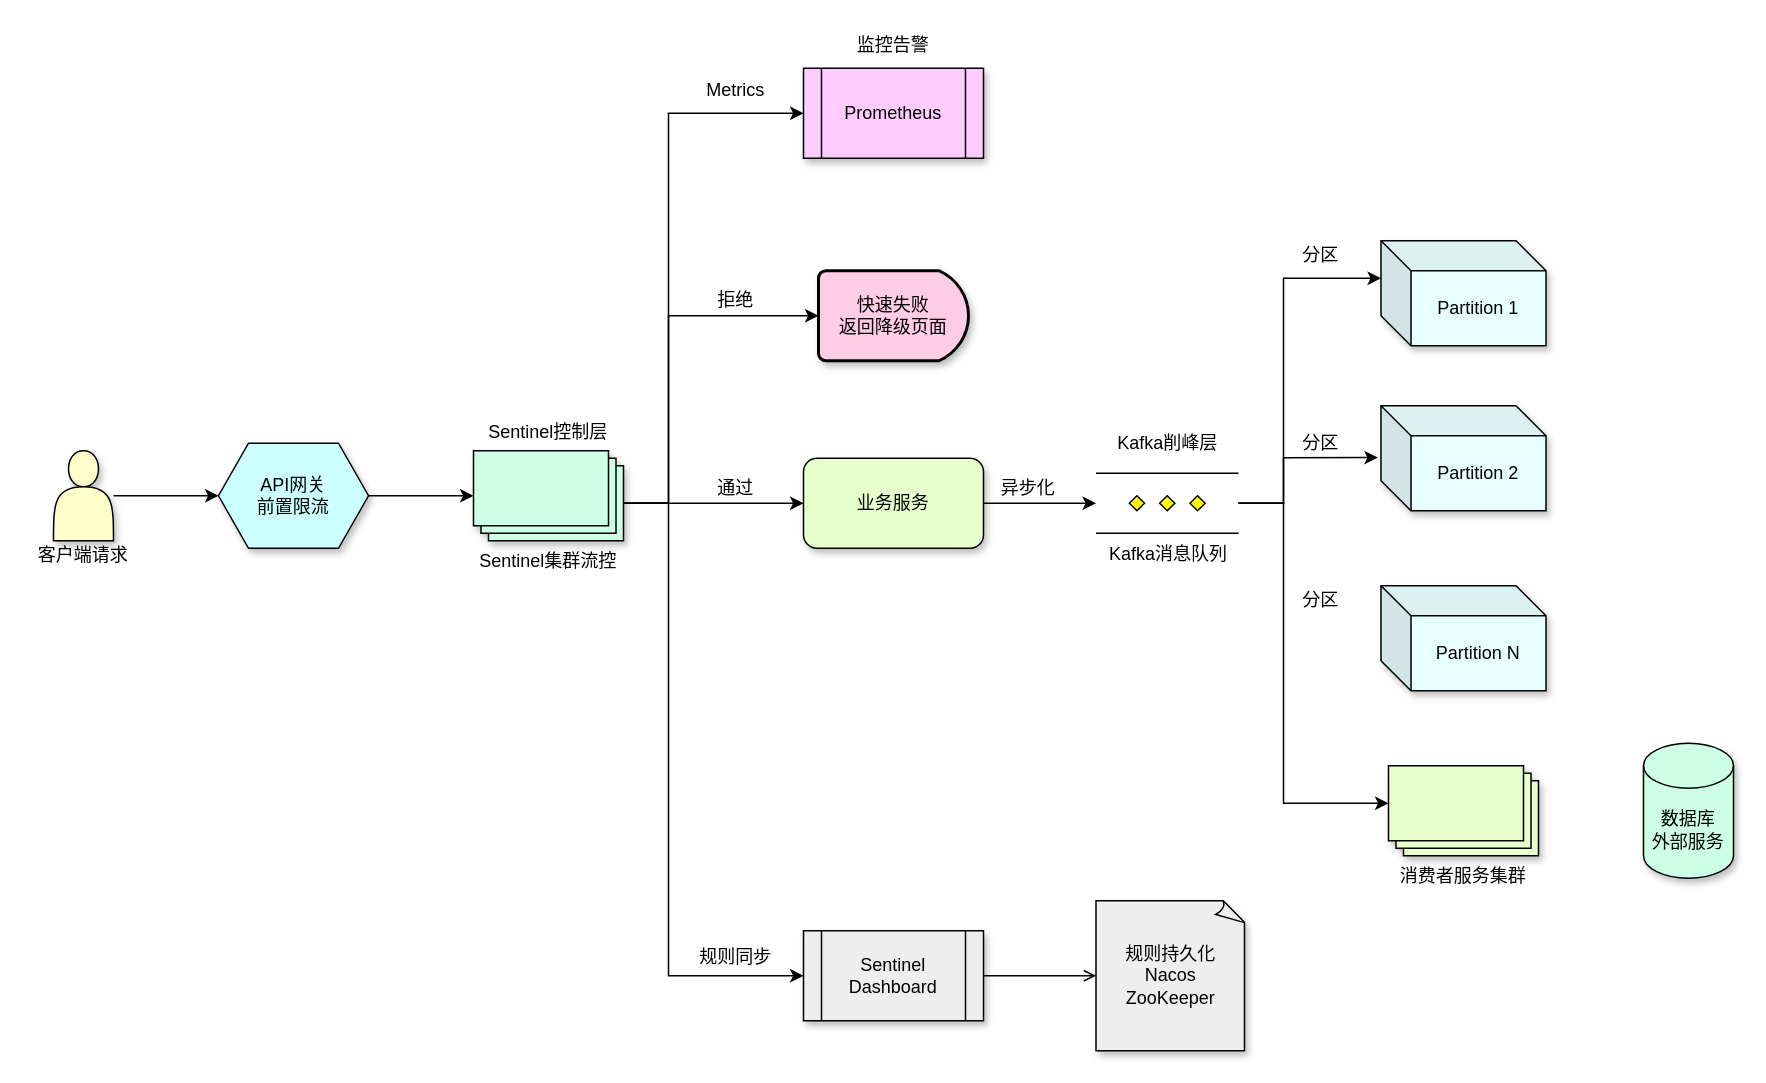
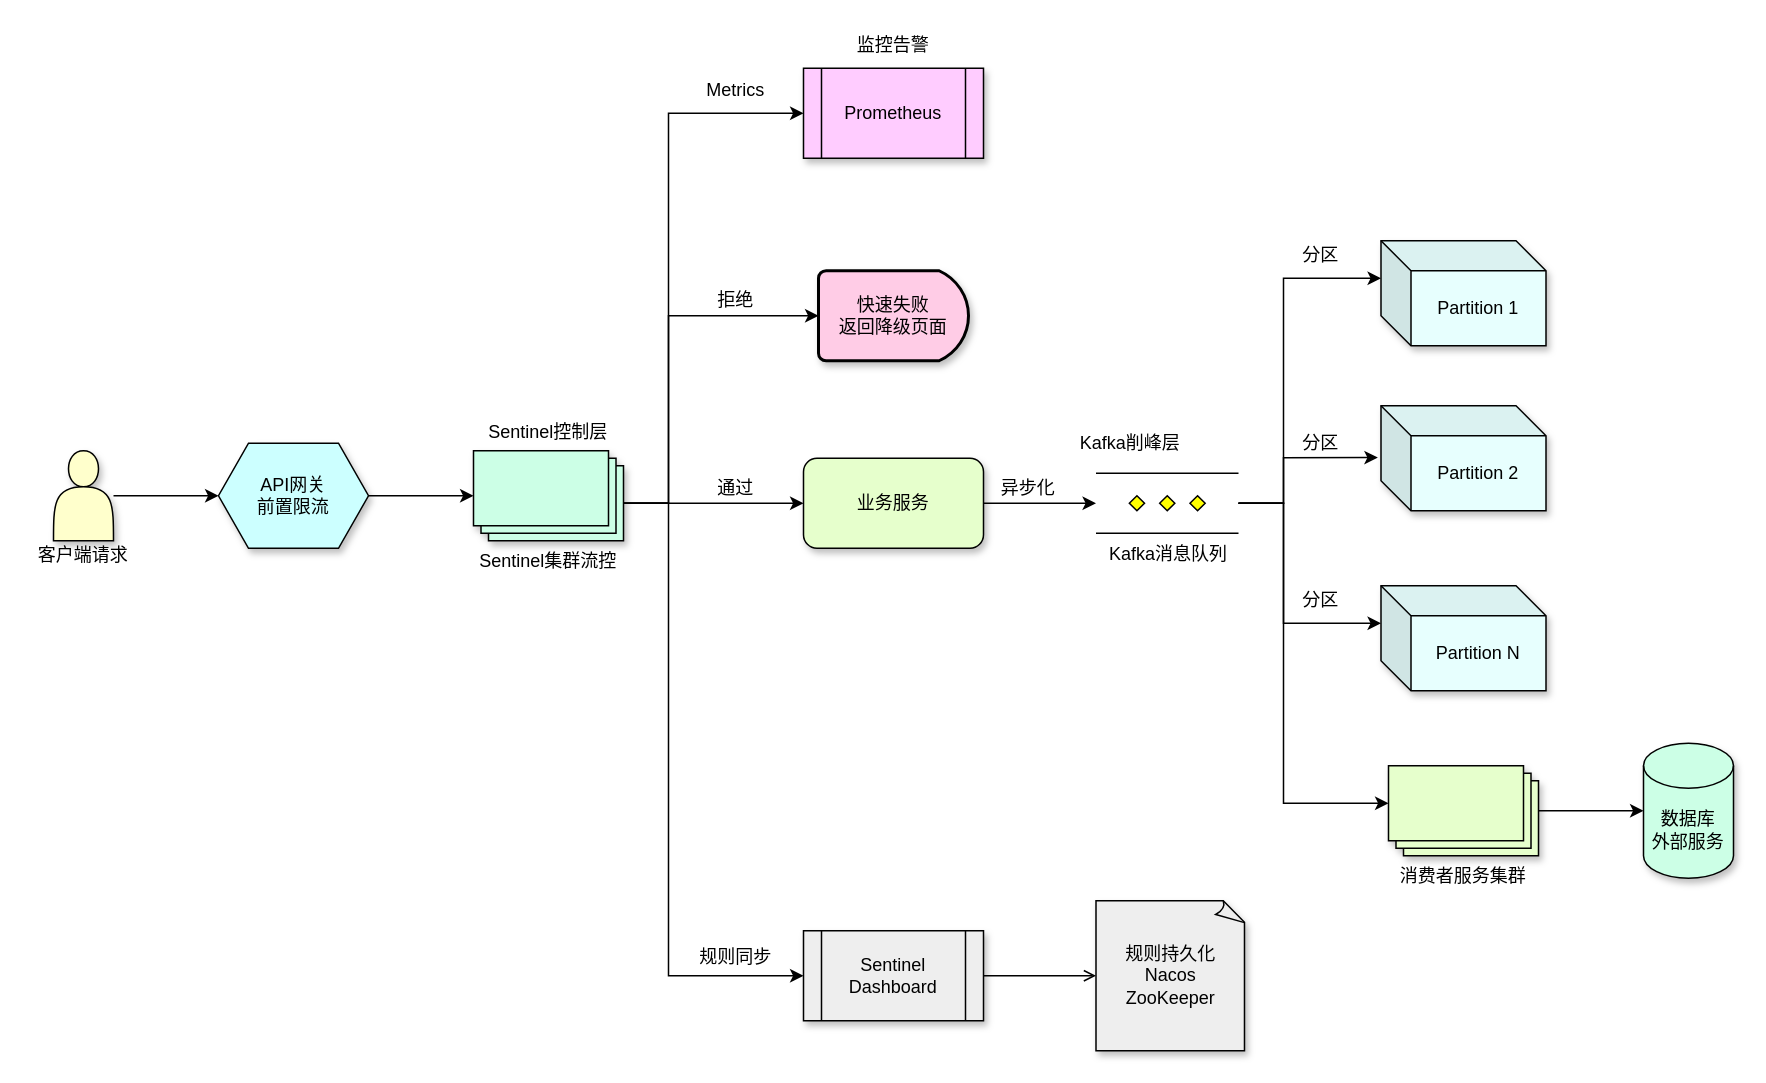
(1167, 443) -> (1130, 443)
none -> (1329, 623)
none -> (1585, 811)
